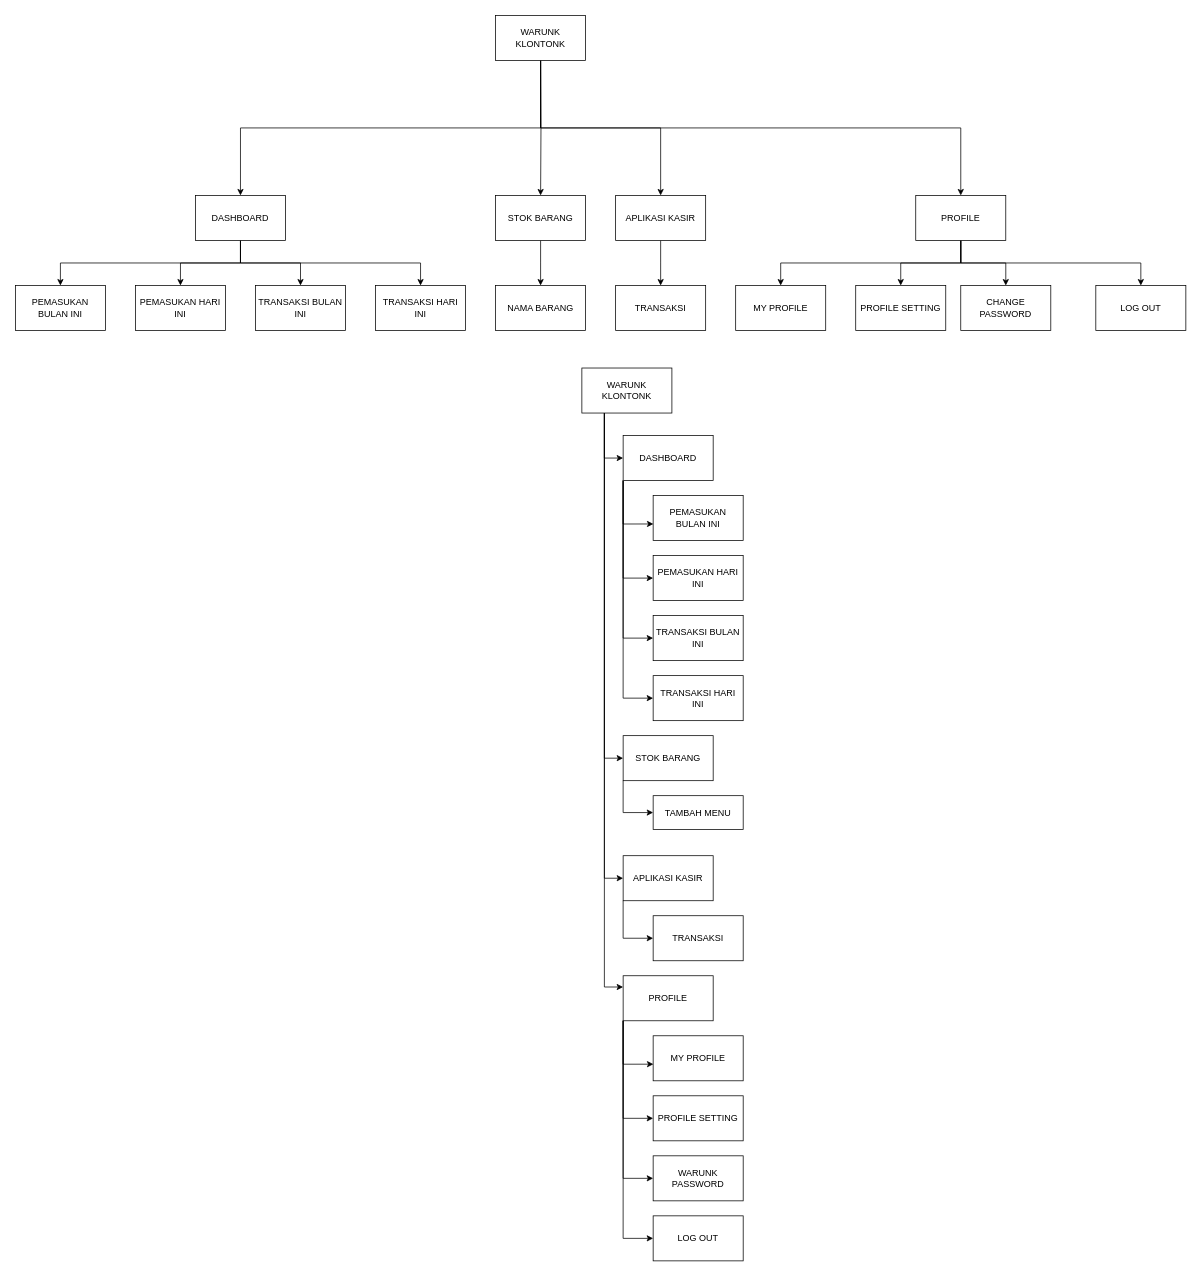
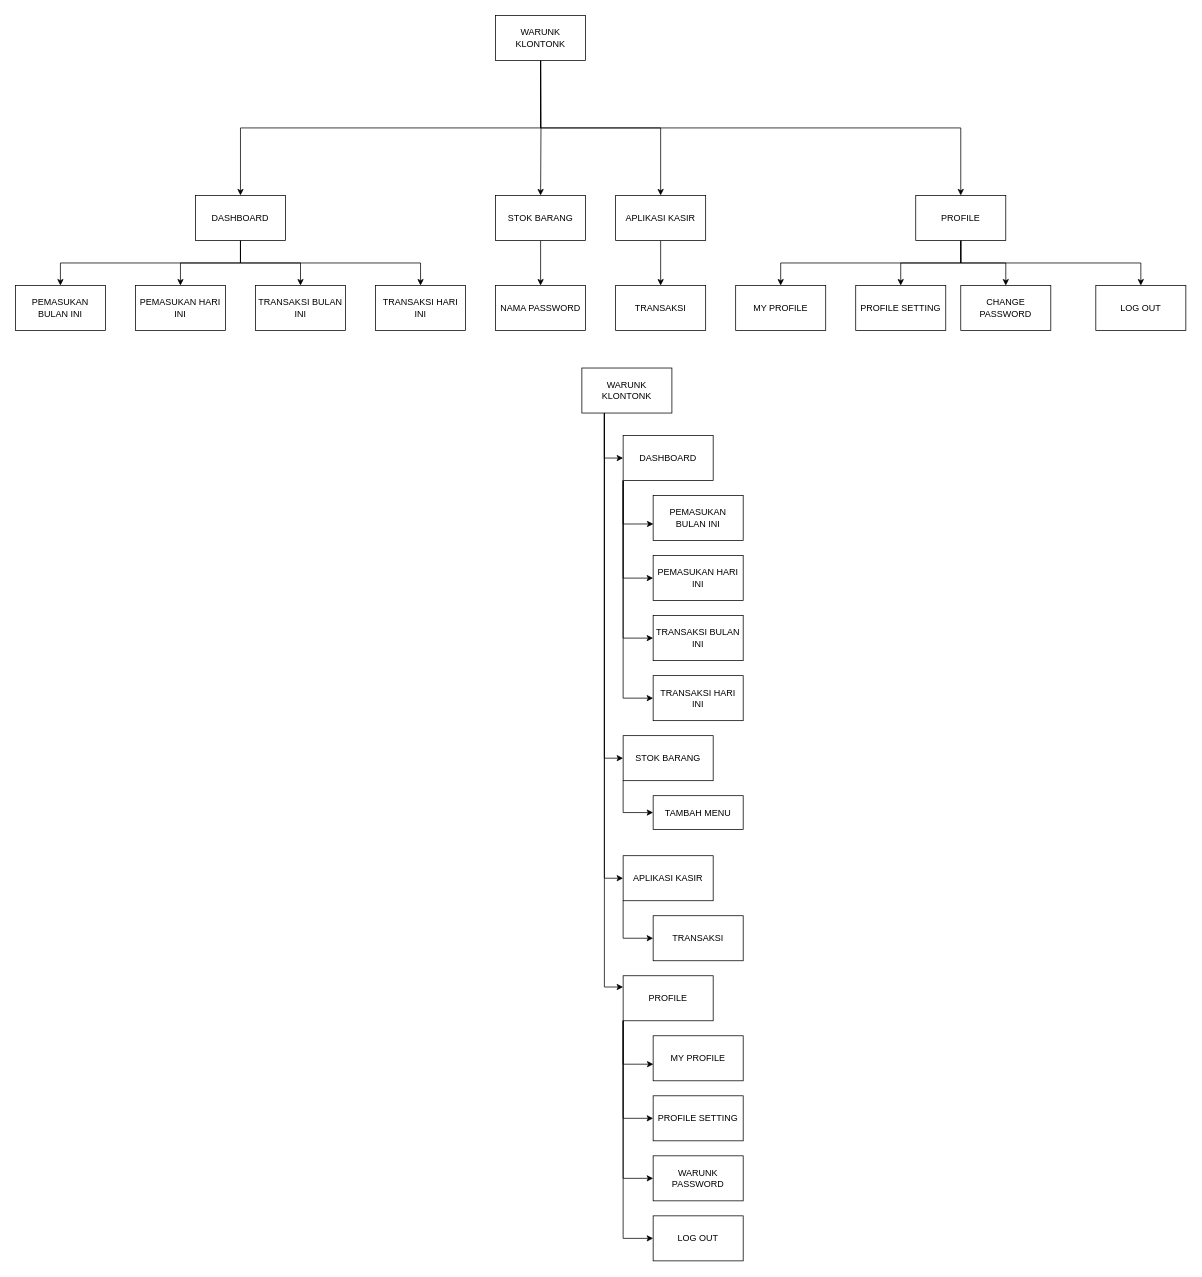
(540, 308) -> (540, 308)
